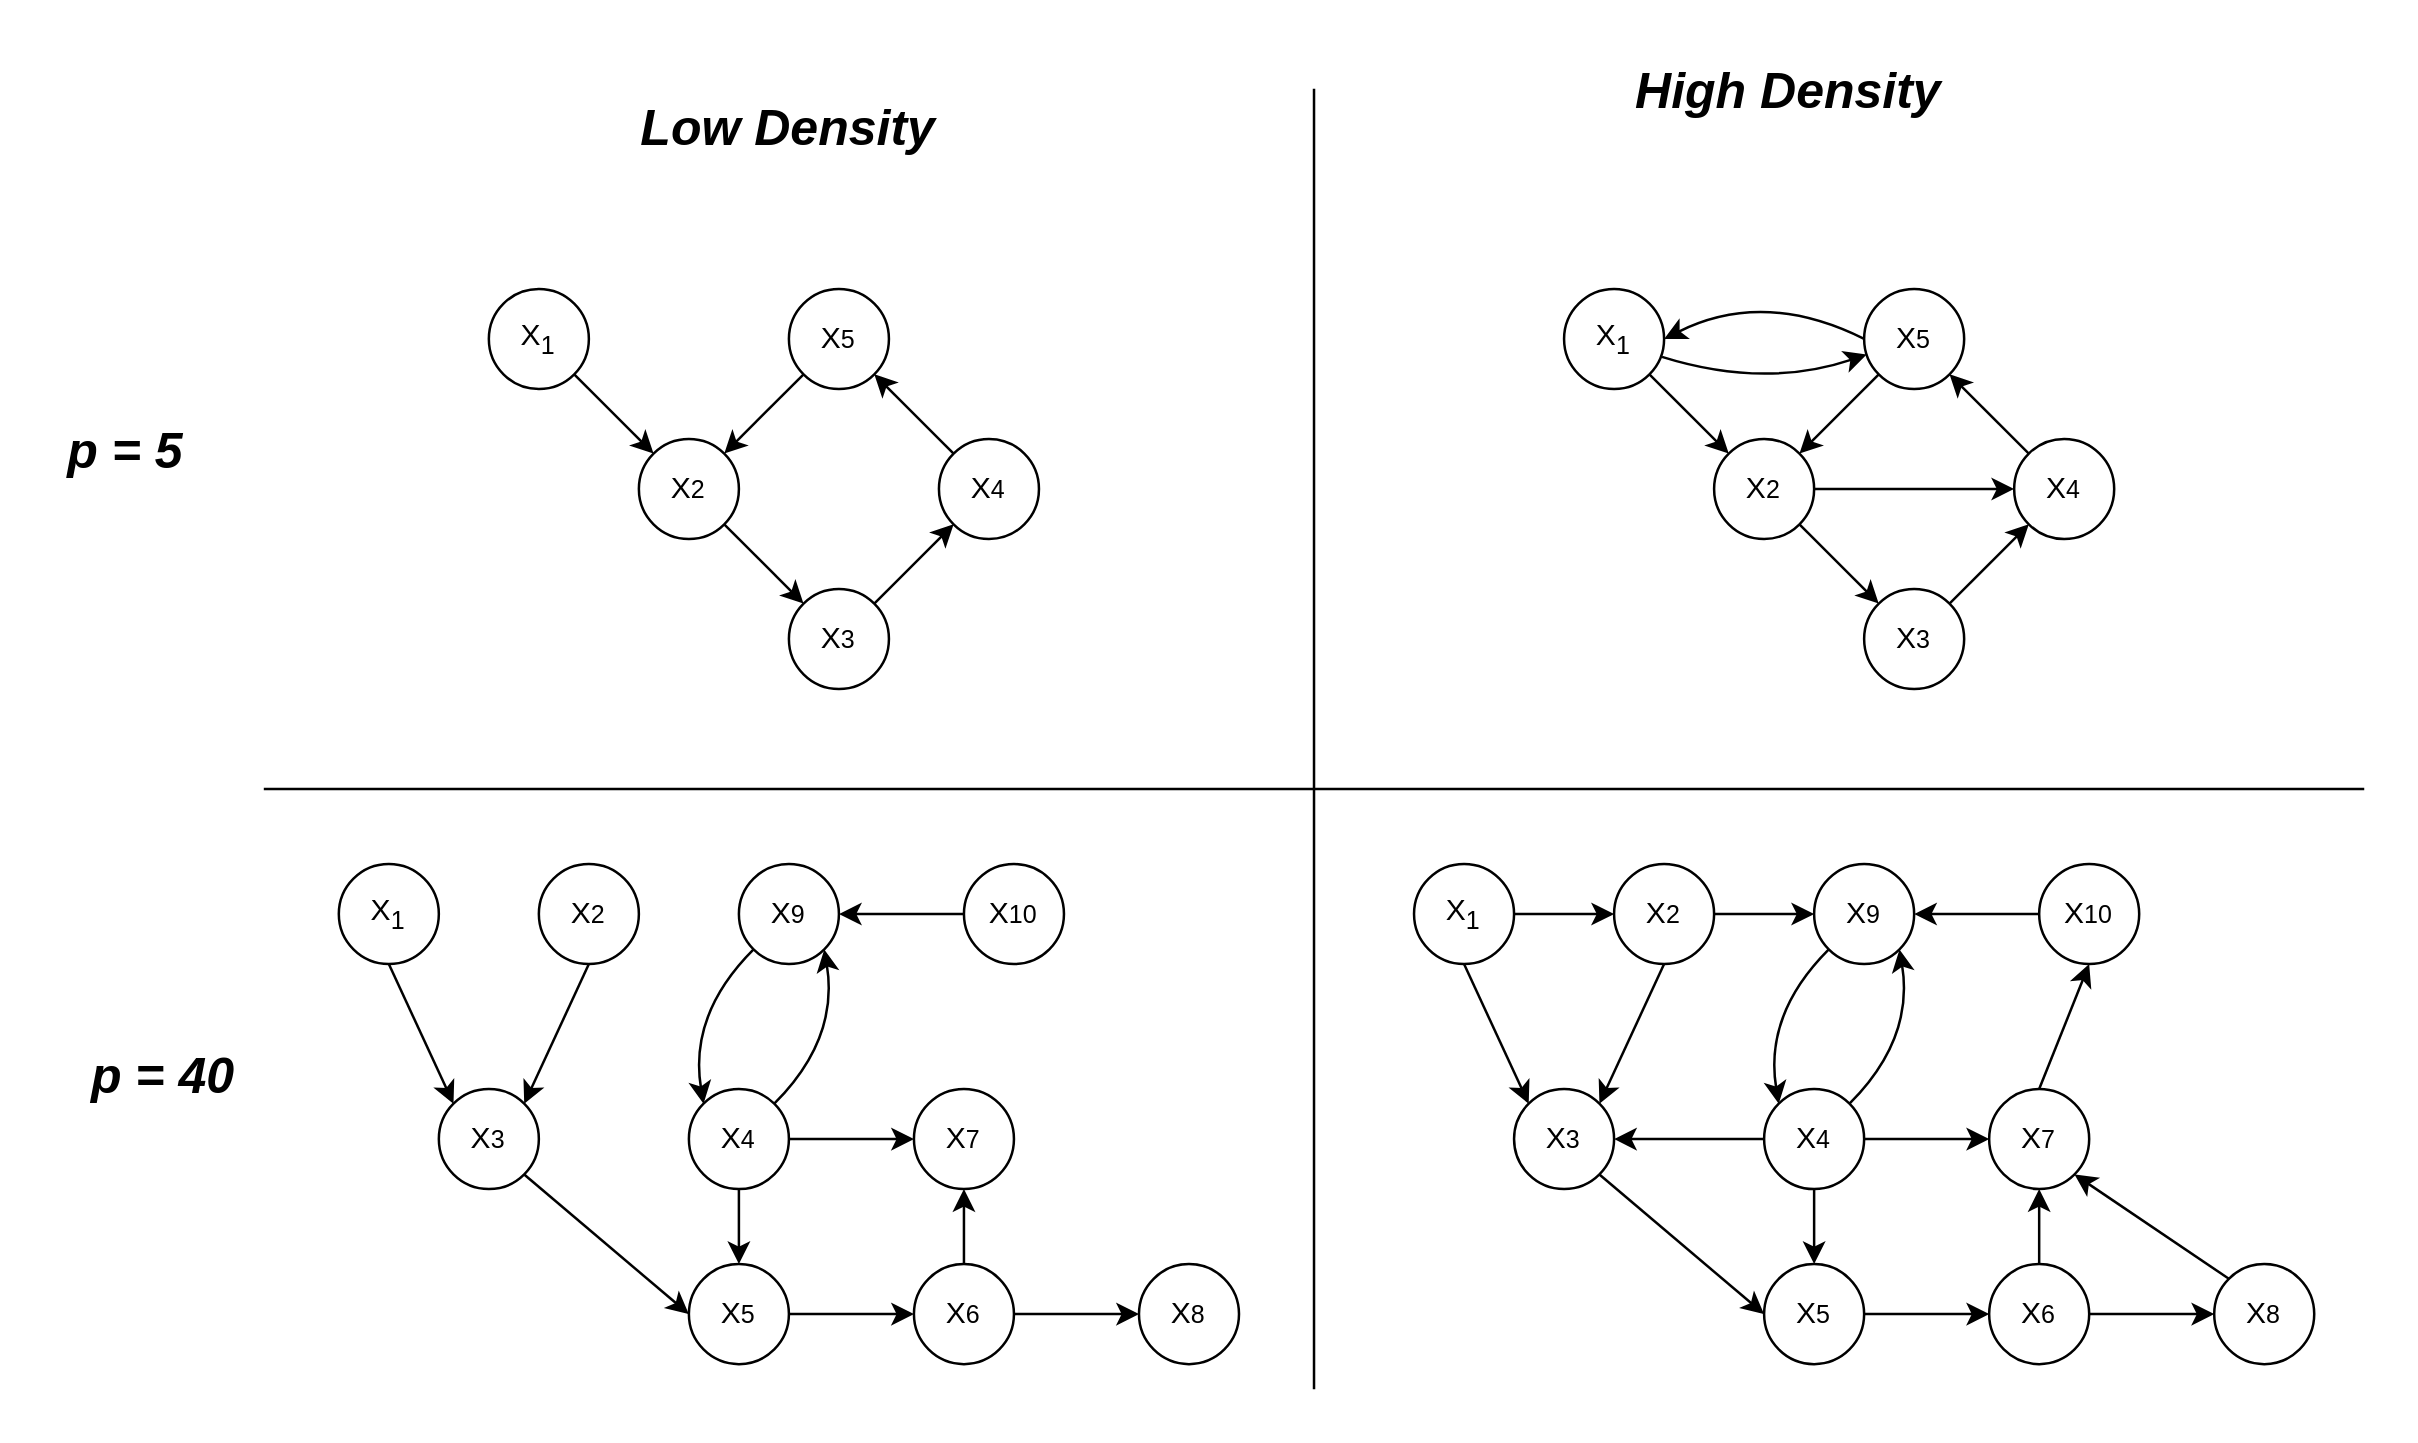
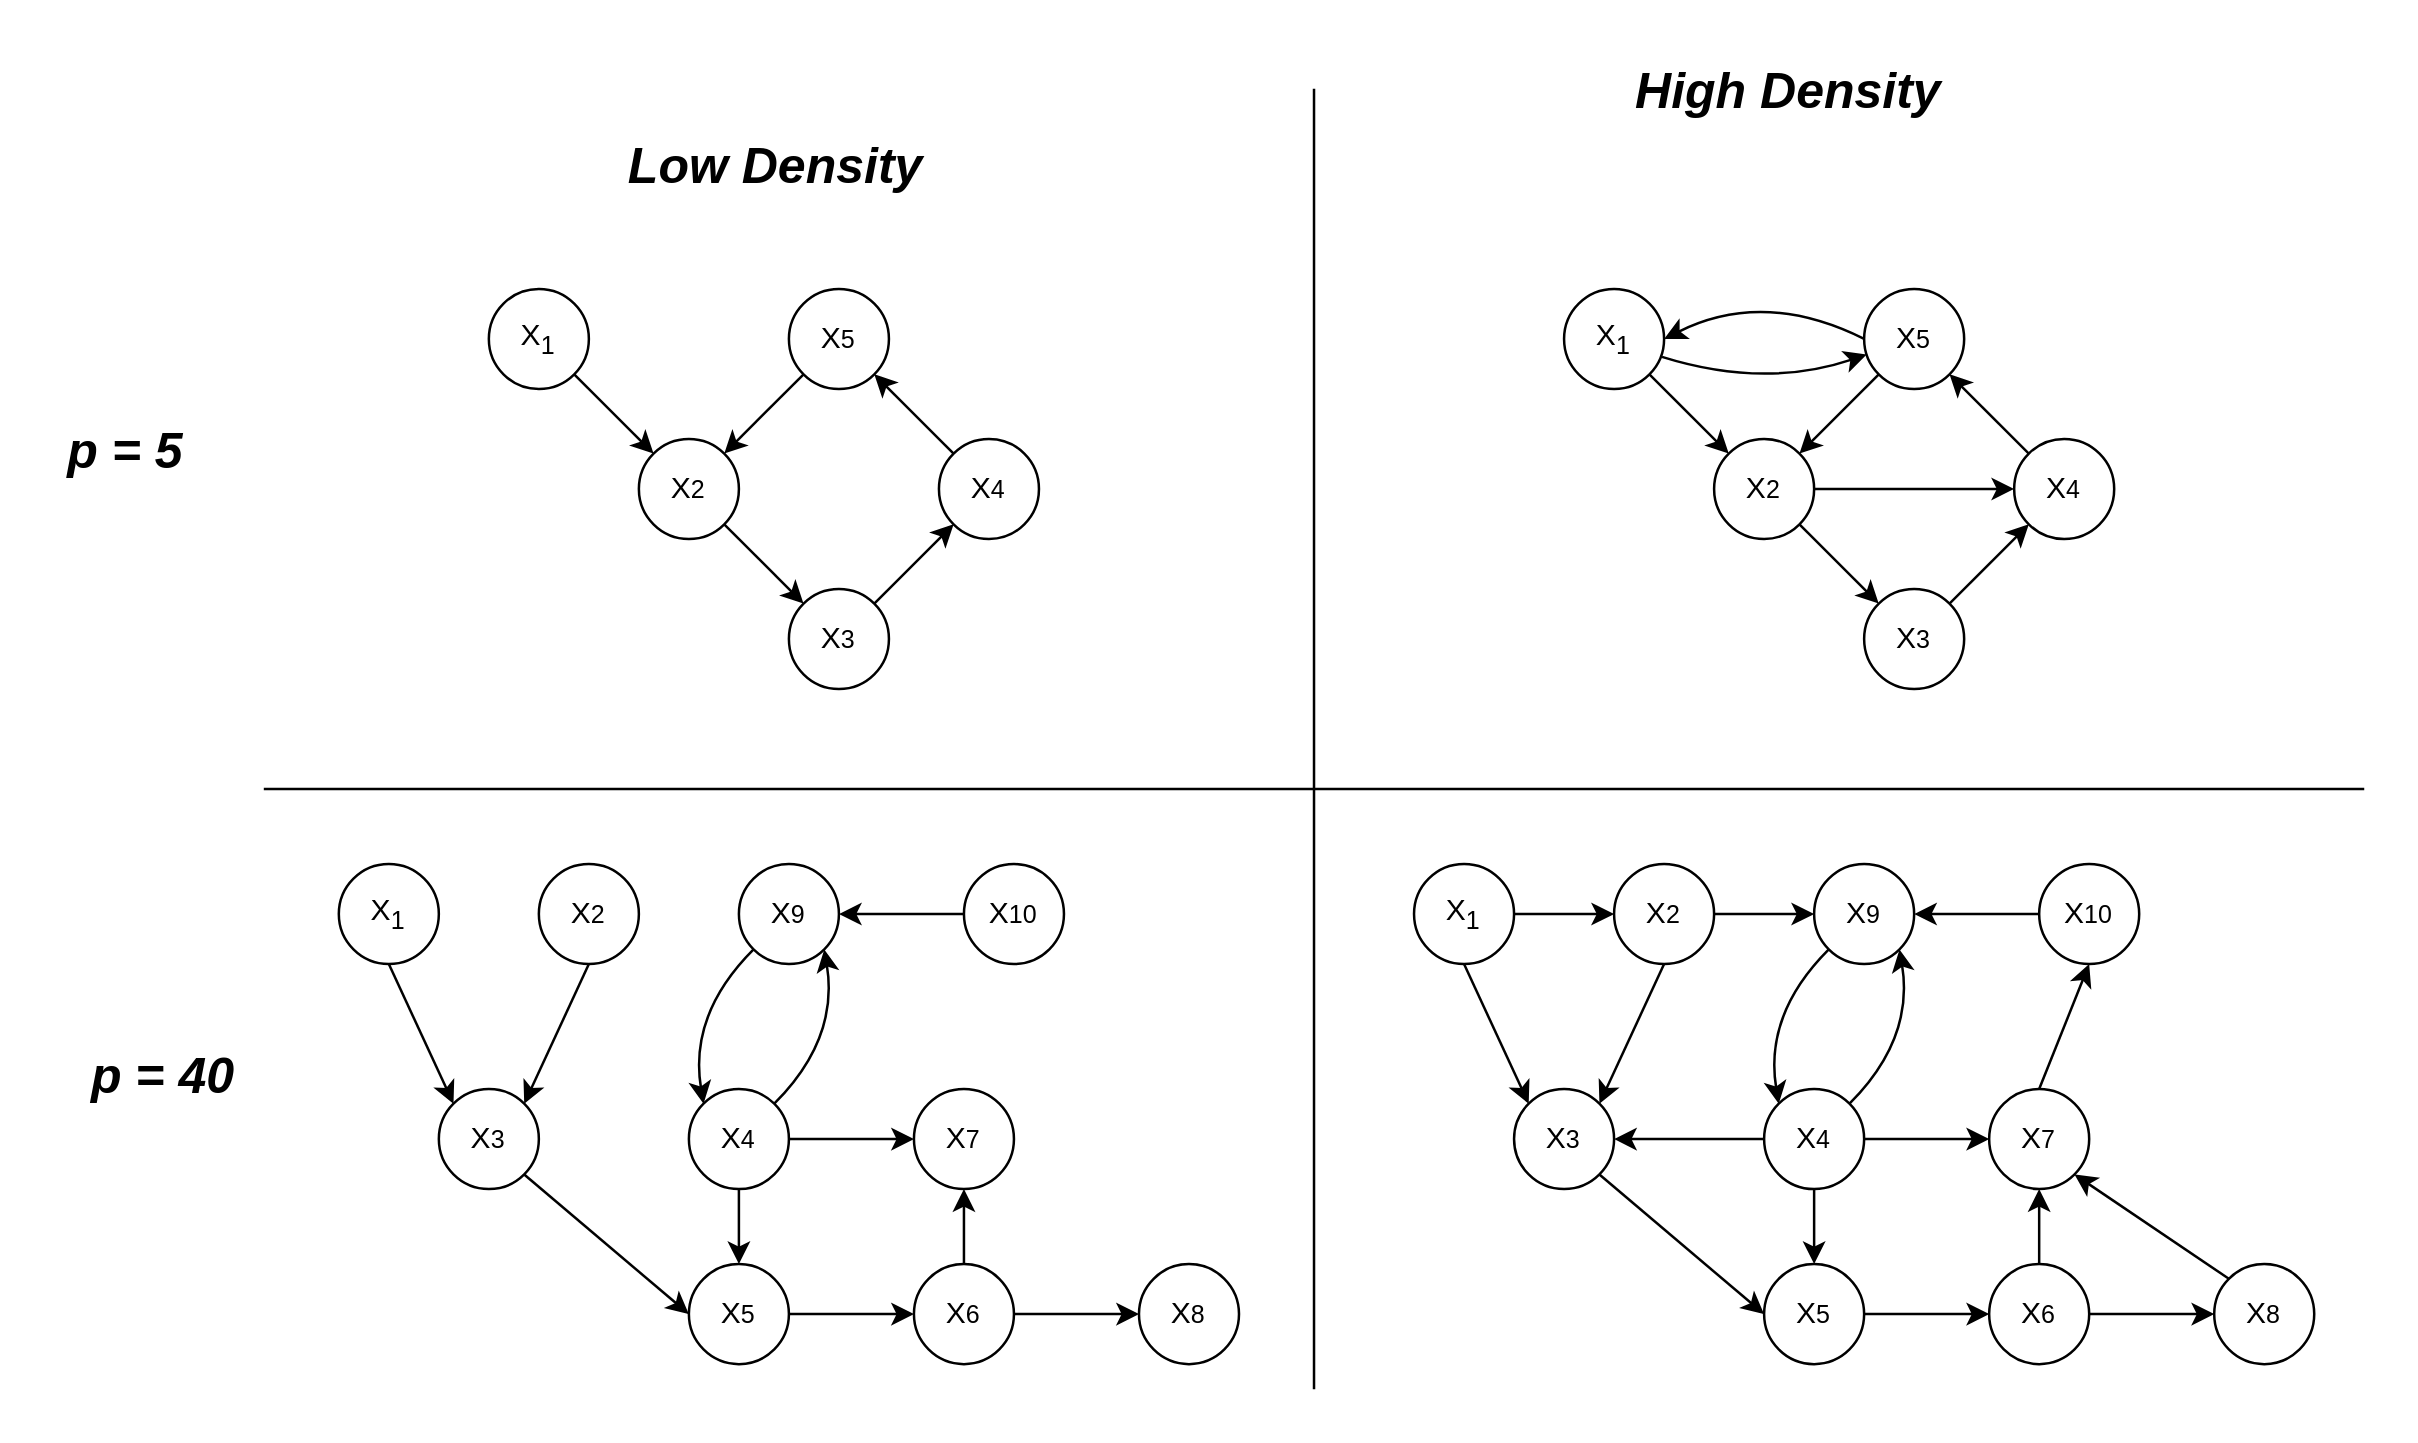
(789, 126) -> (776, 164)
